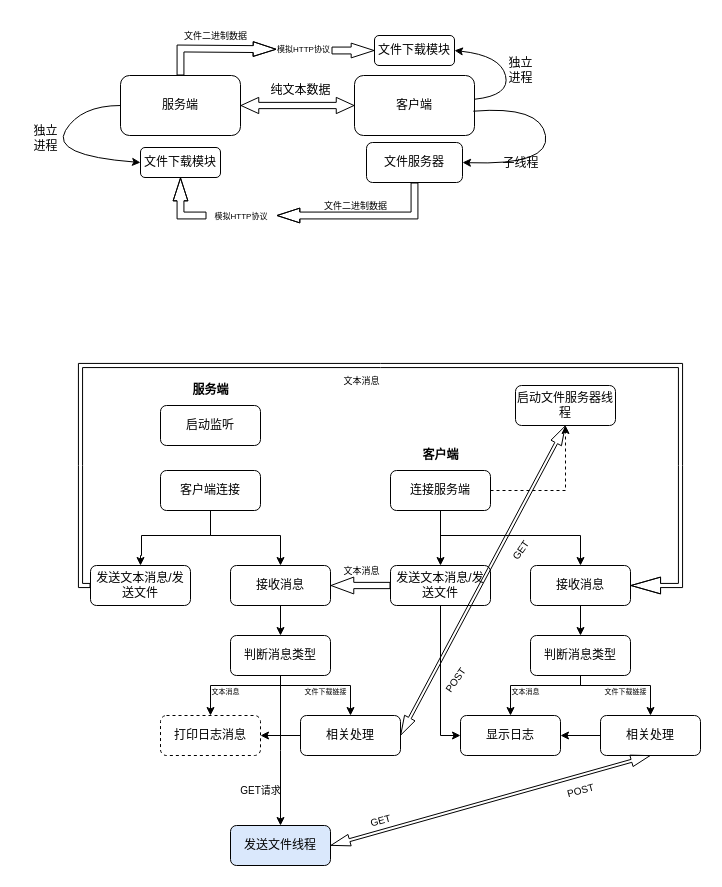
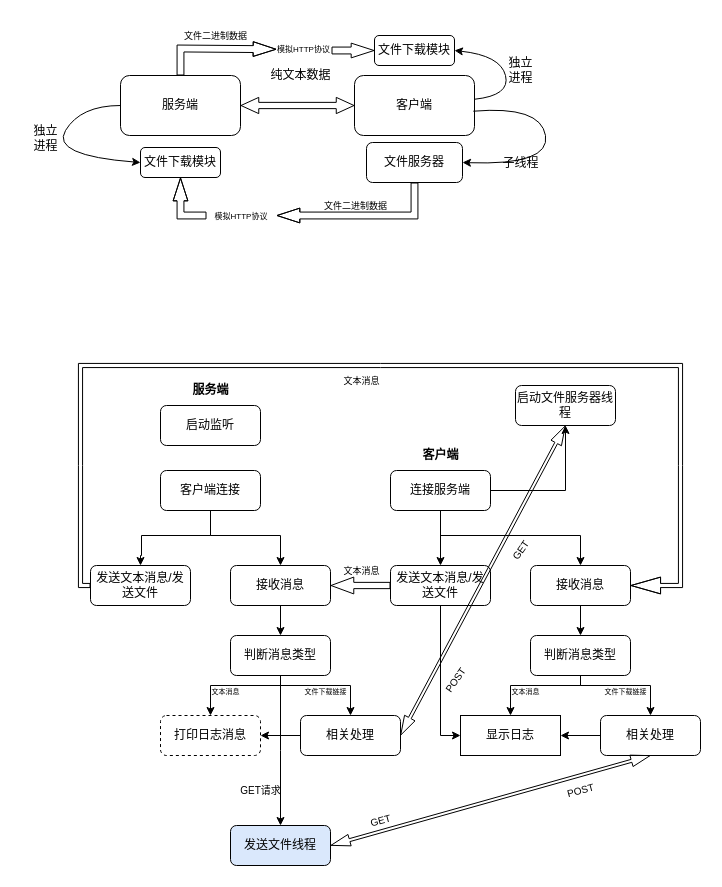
(301, 91) -> (301, 76)
(558, 491) -> (558, 491)
(511, 736) -> (511, 736)
